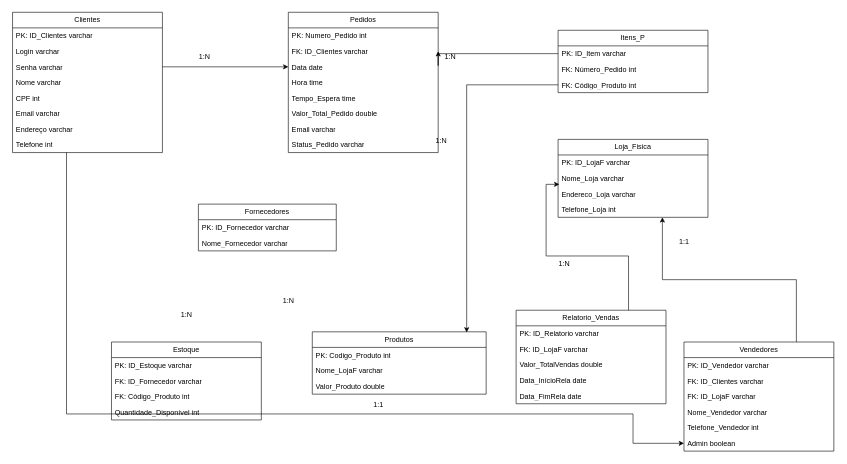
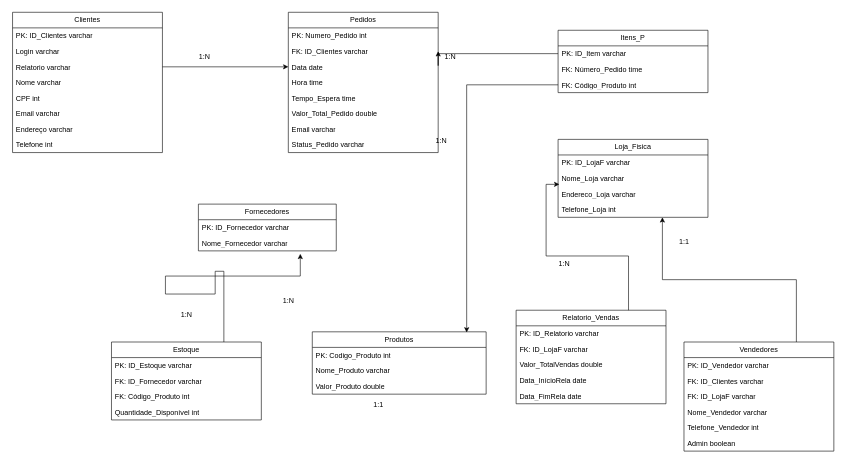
(41, 68) -> (47, 68)
(600, 70) -> (602, 70)
(66, 284) -> none
none -> (165, 285)
(351, 372) -> (355, 372)
